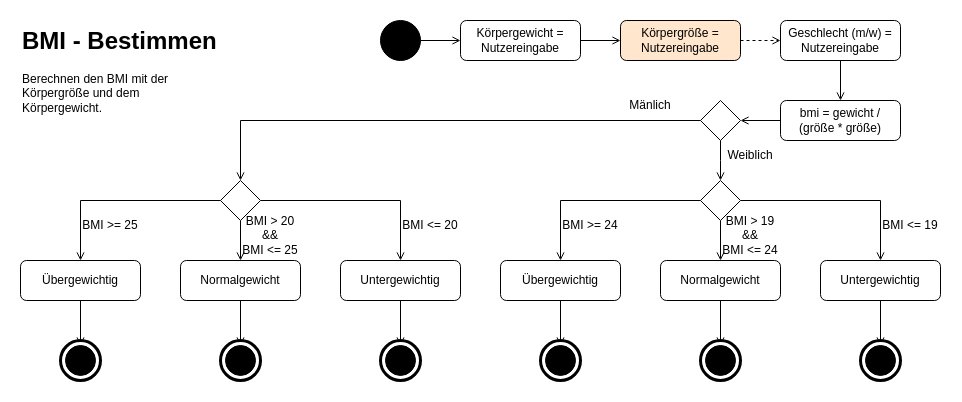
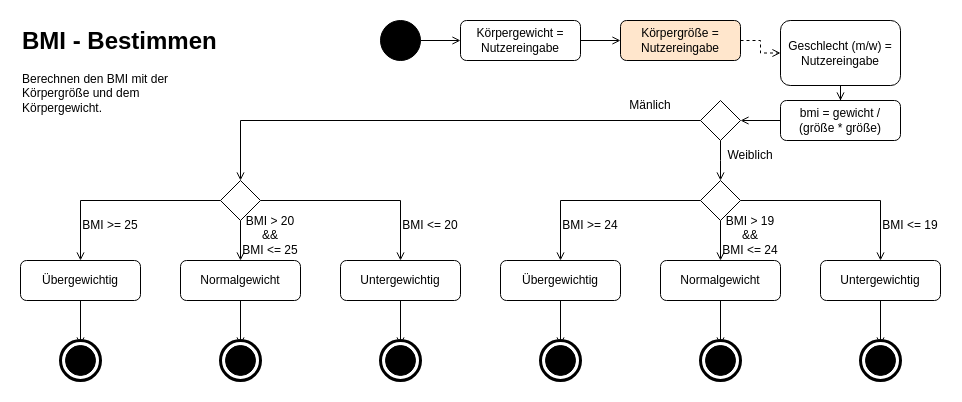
(841, 41) -> (841, 53)
